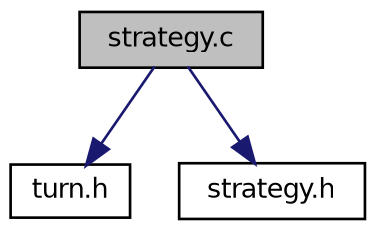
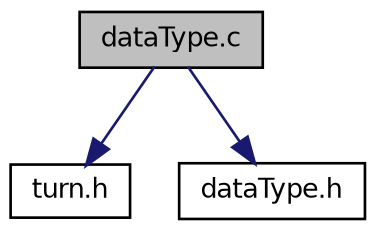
(171, 40) -> (171, 40)
(272, 191) -> (272, 191)
